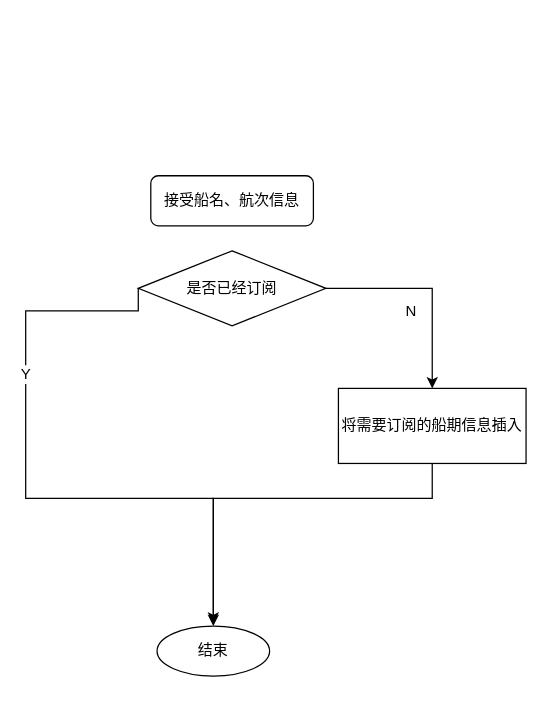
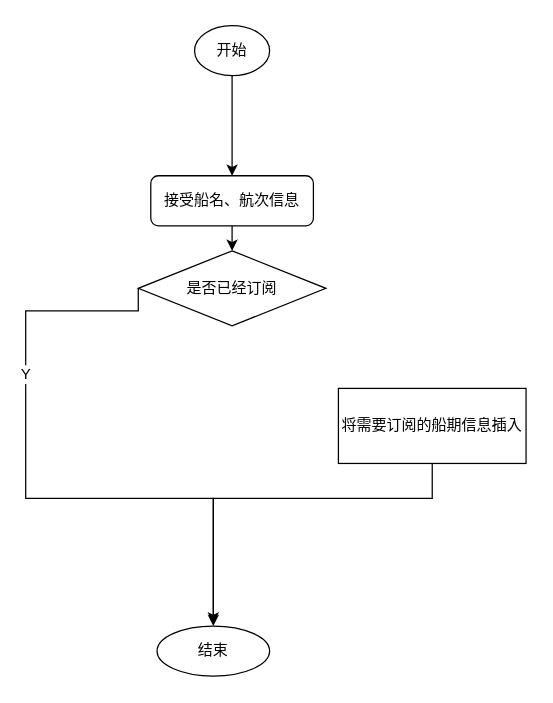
none -> (232, 51)
none -> (232, 122)
none -> (232, 234)
(425, 288) -> none
